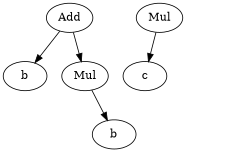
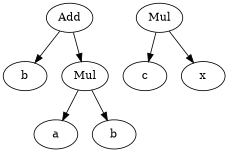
none -> (203, 76)
none -> (56, 134)
